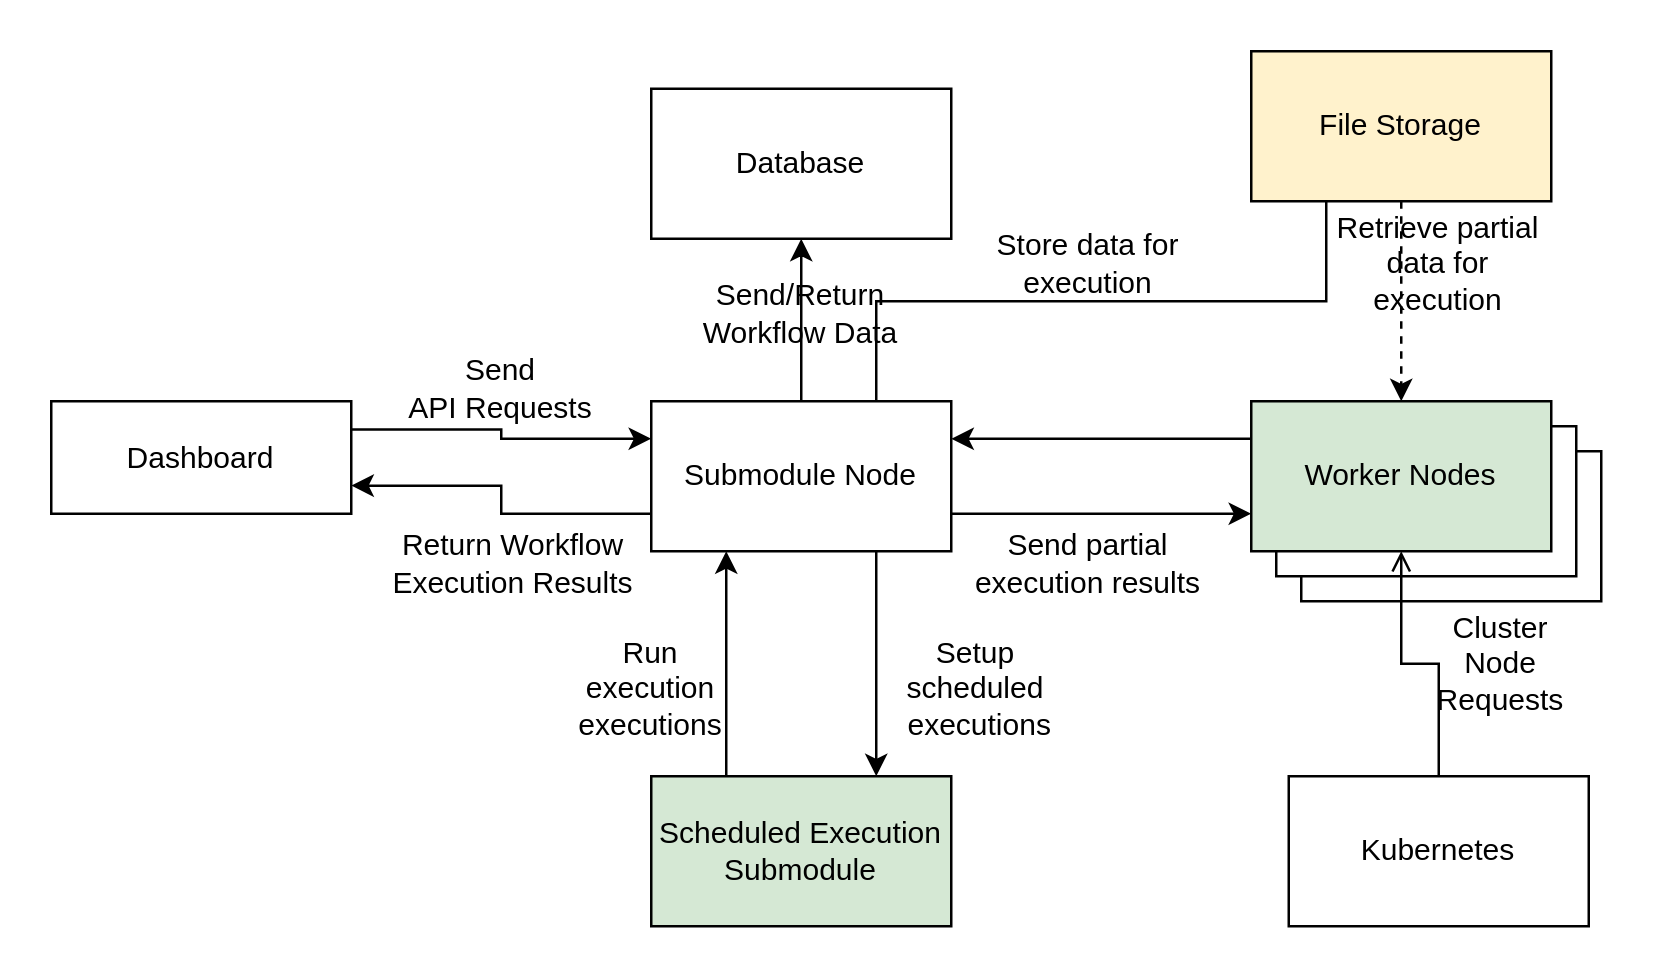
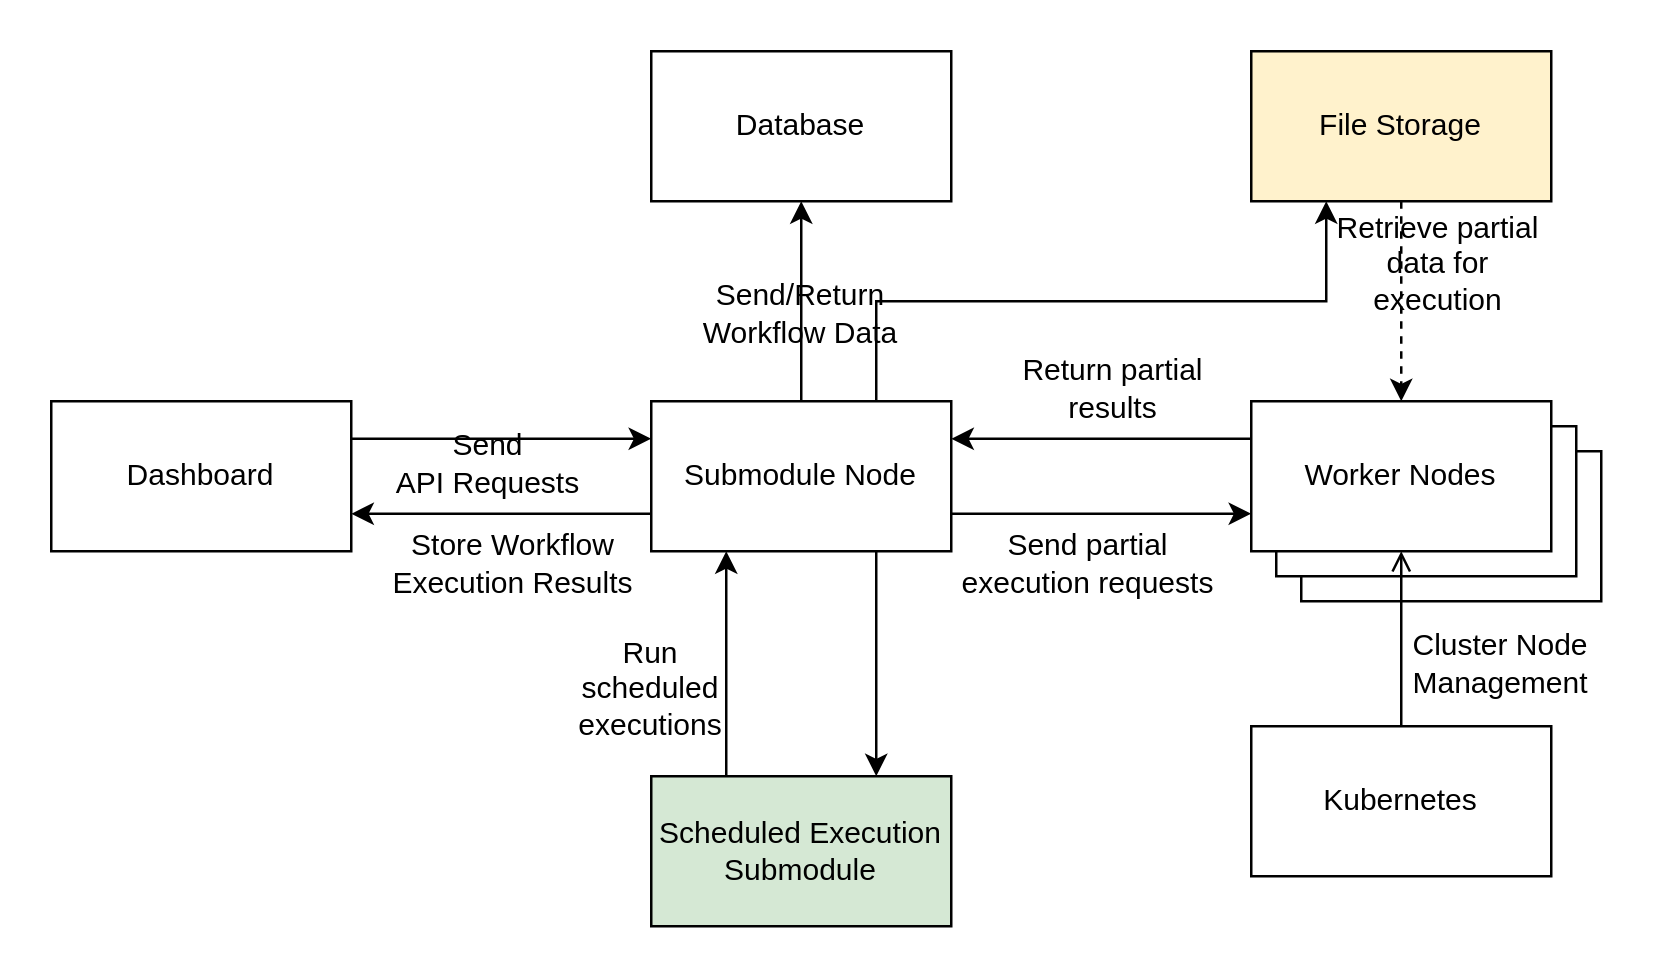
(801, 164) -> (801, 126)
(1326, 212) -> (1326, 219)
(1089, 264) -> none
(501, 389) -> (489, 464)
none -> (1114, 389)
(201, 458) -> (201, 476)
(1401, 476) -> (1401, 476)
(514, 564) -> (514, 564)
(1089, 564) -> (1089, 564)
(1501, 664) -> (1501, 664)
(651, 689) -> (651, 689)
(976, 689) -> none
(1439, 851) -> (1401, 801)
